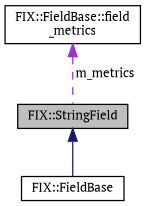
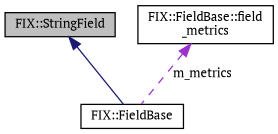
(73, 80) -> (162, 79)
